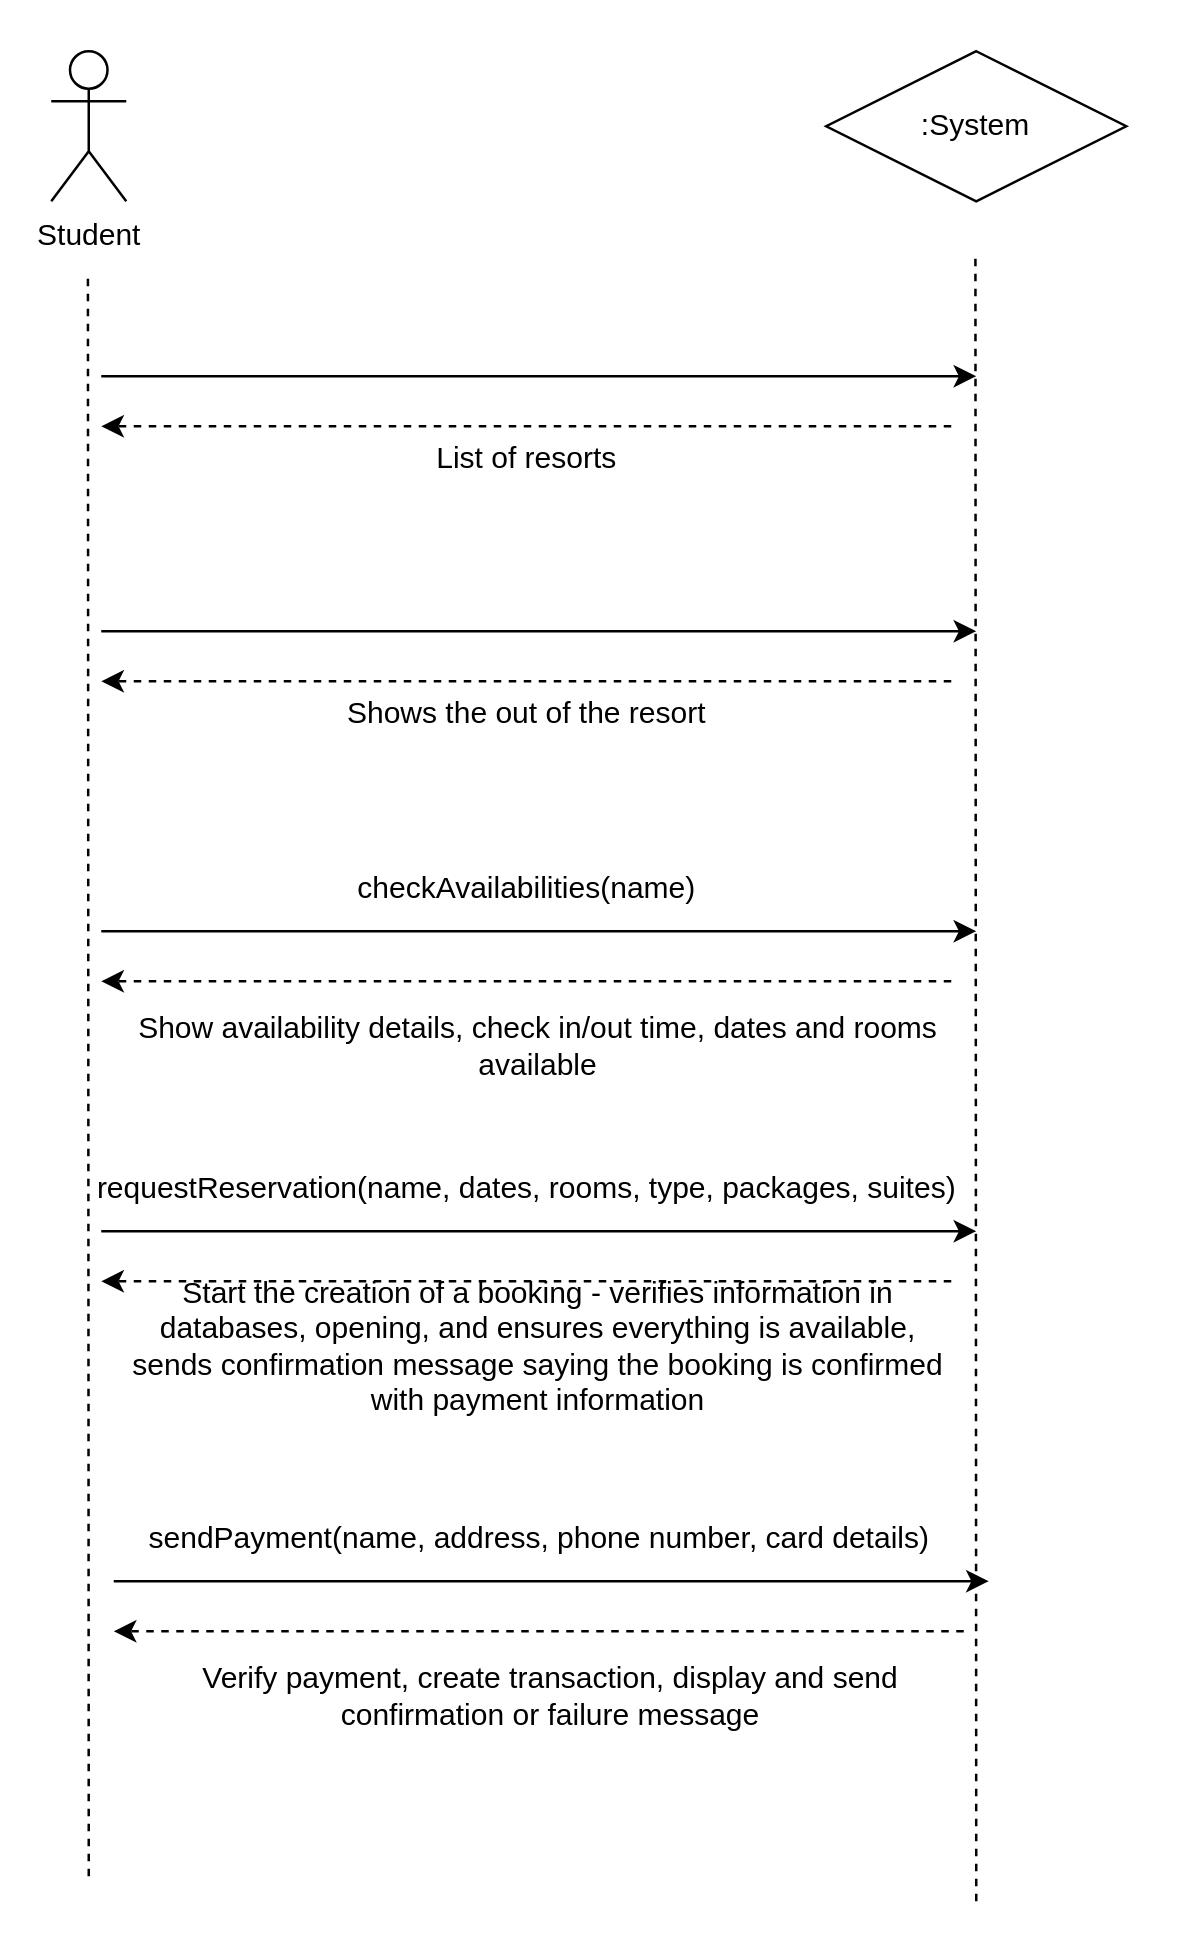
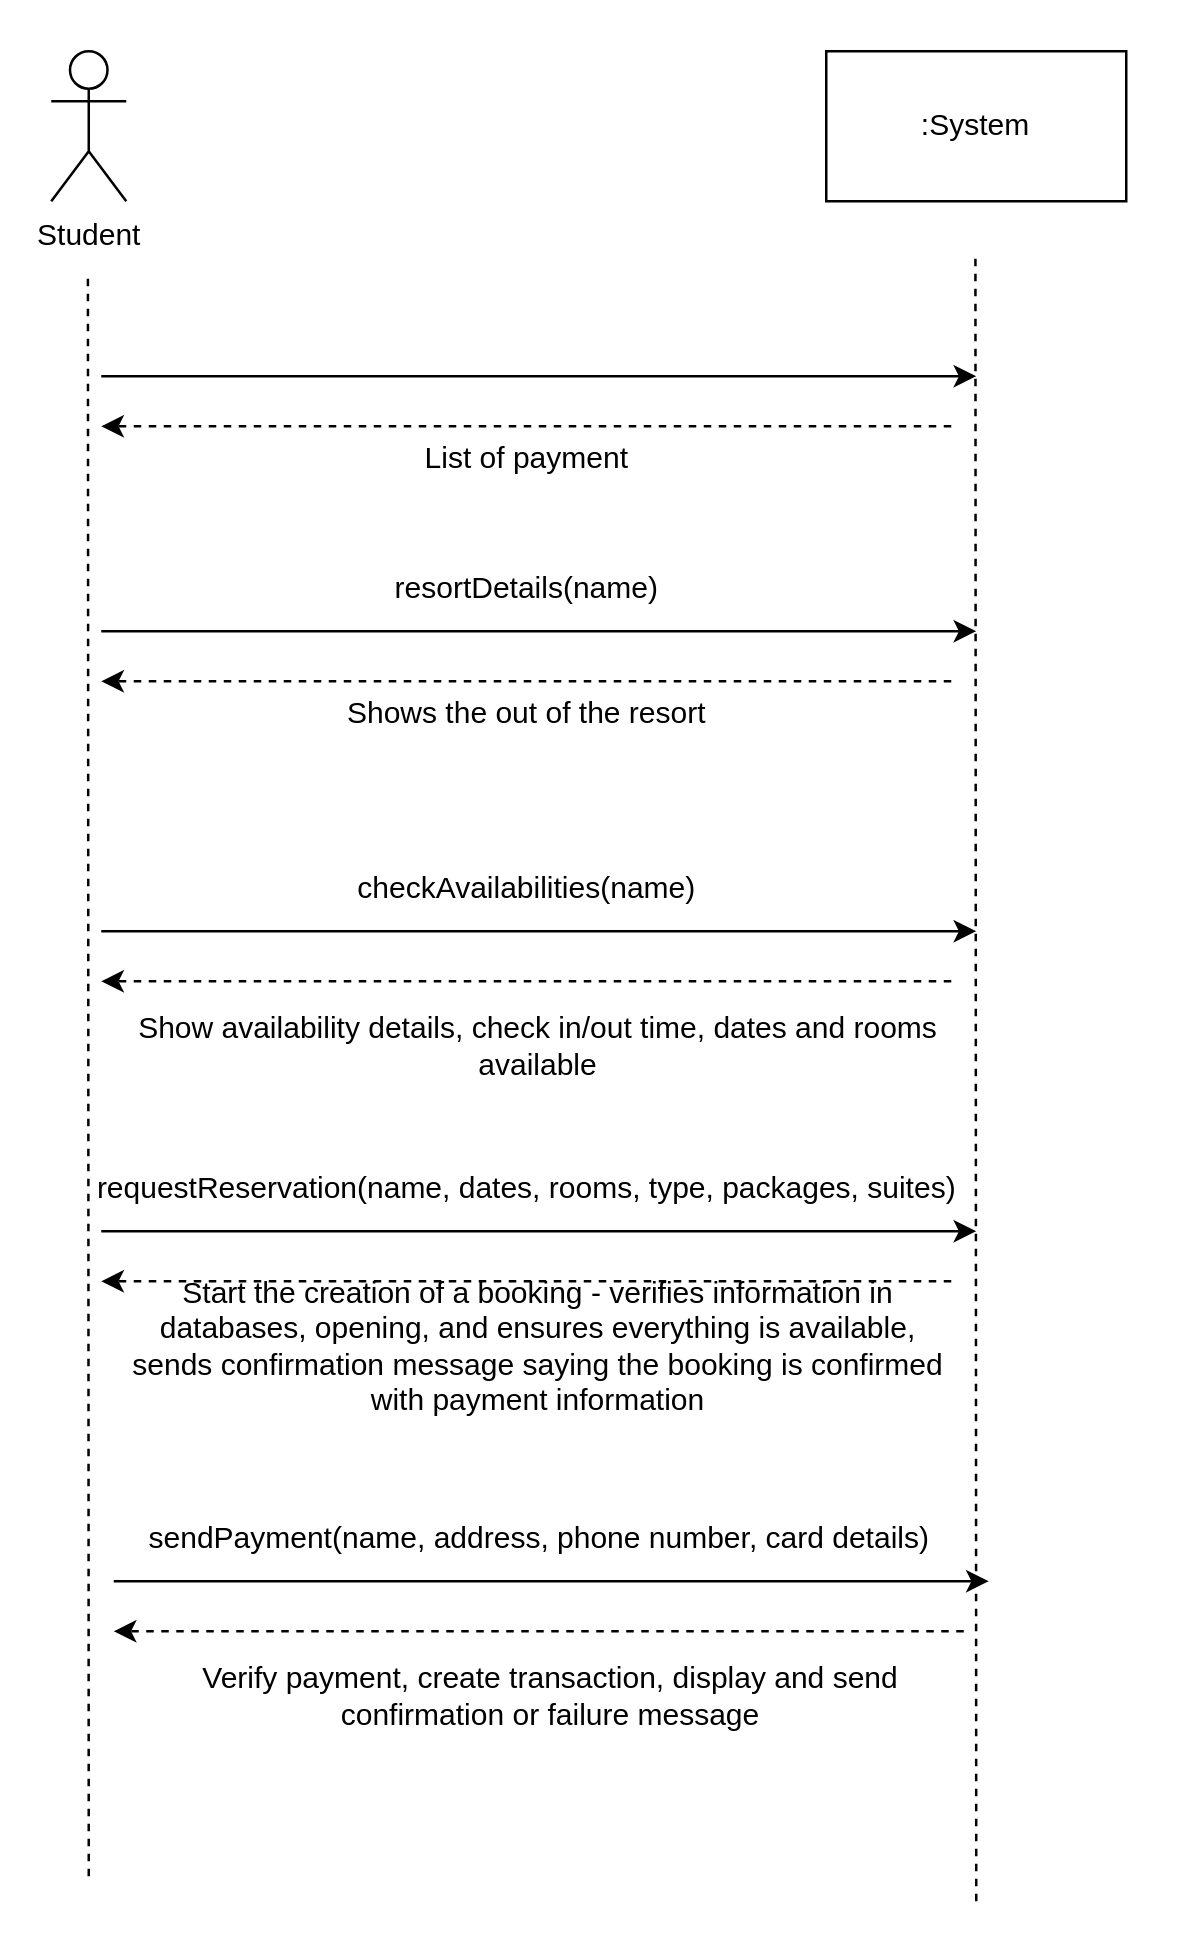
(976, 126) -> (976, 126)
(528, 459) -> (528, 459)
none -> (526, 589)
